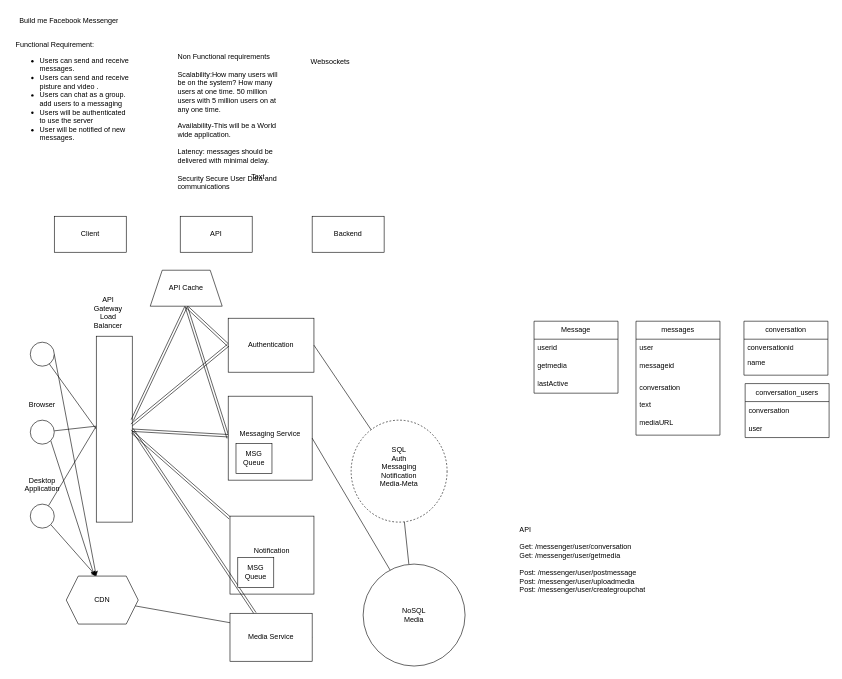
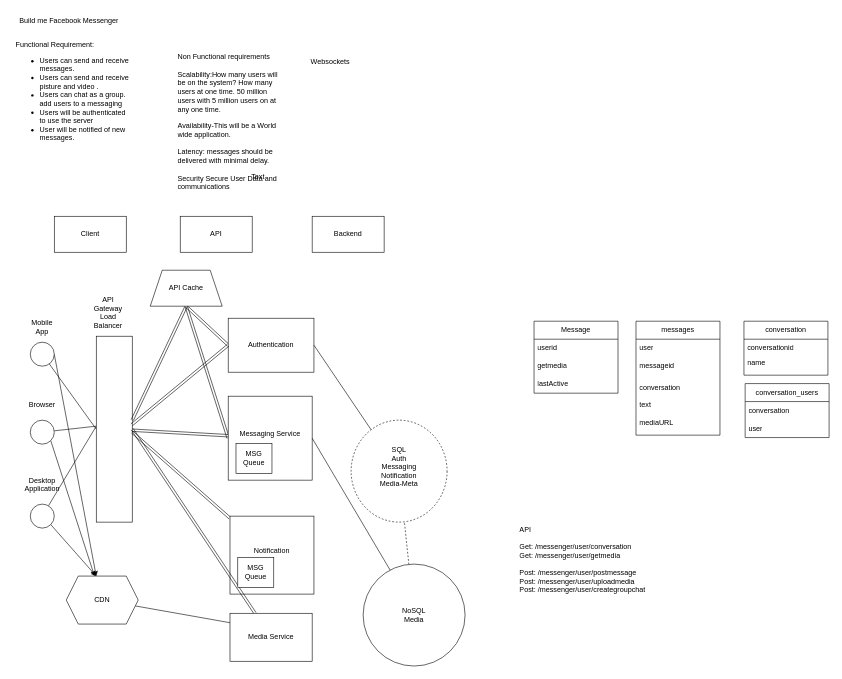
none -> (42, 327)
(407, 542) -> (407, 542)
